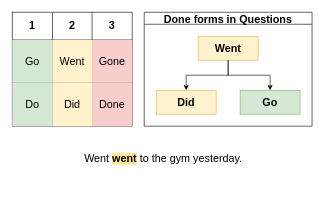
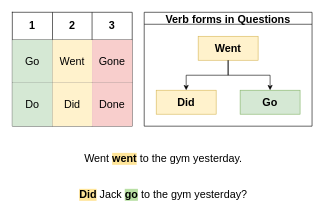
(228, 19) -> (228, 19)
none -> (164, 195)
